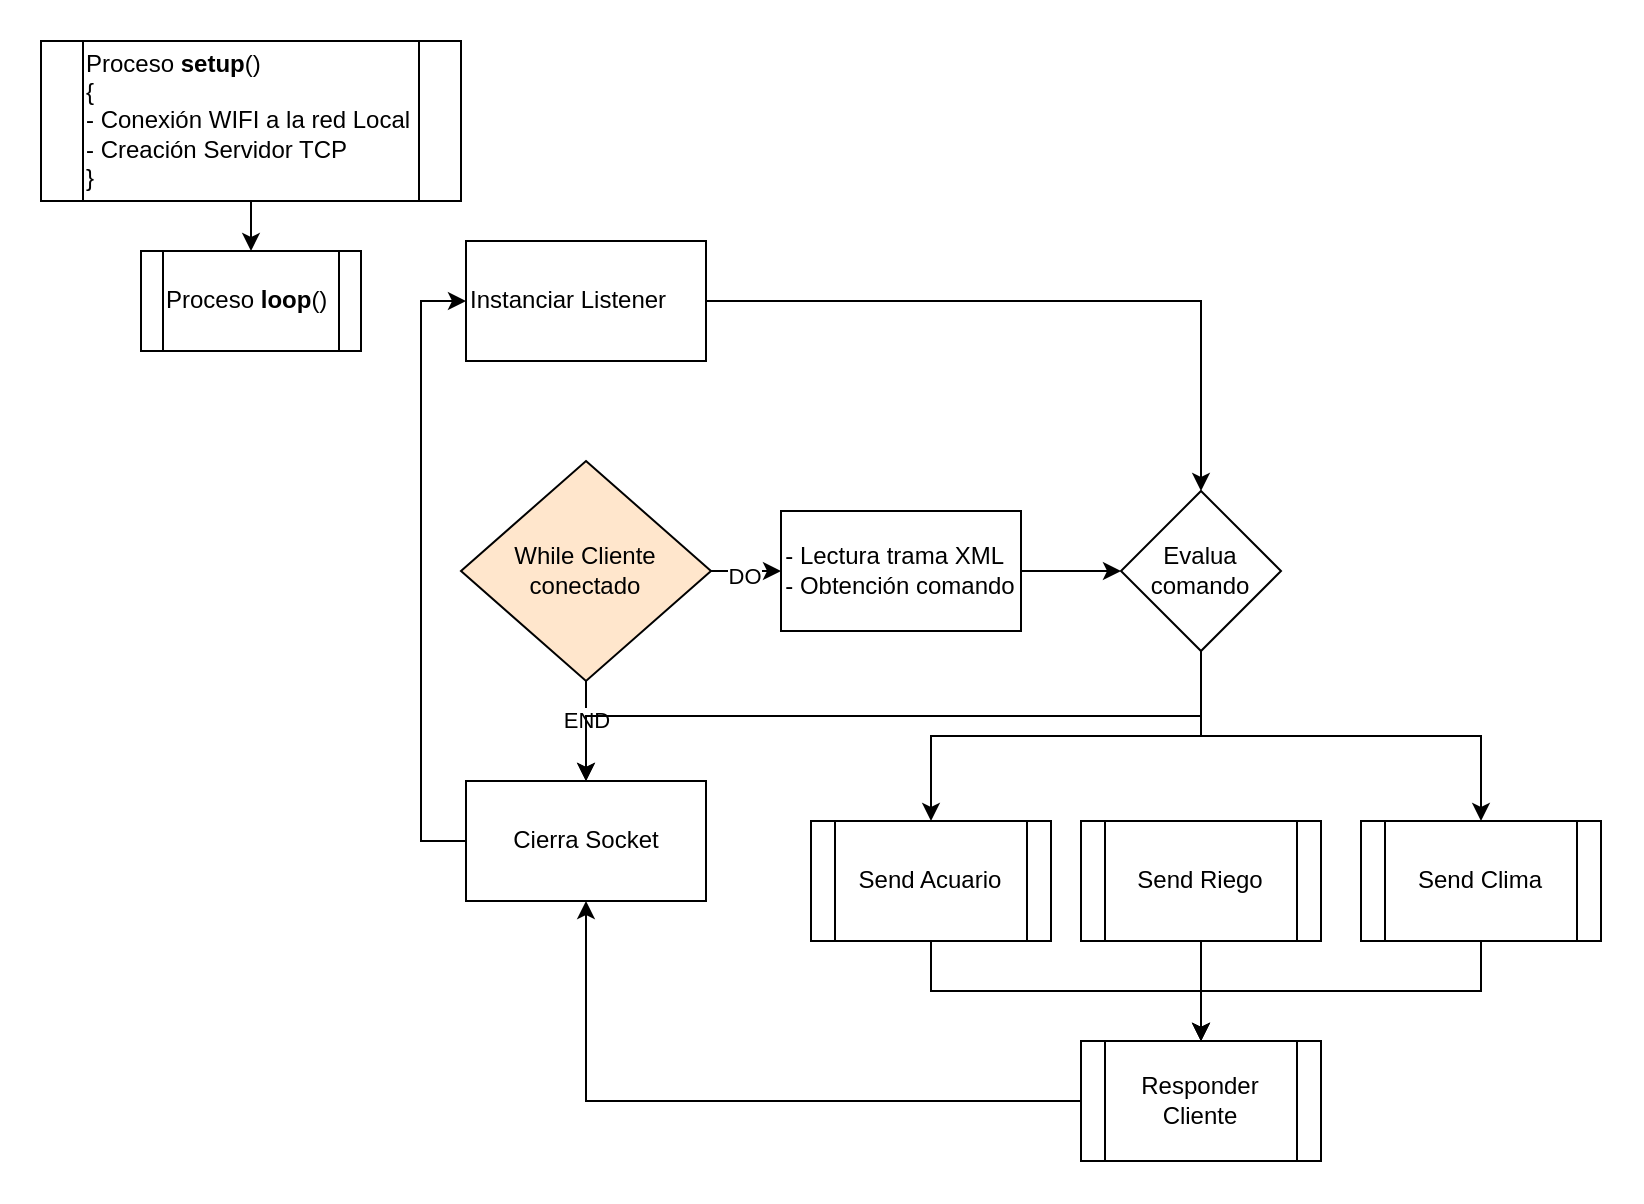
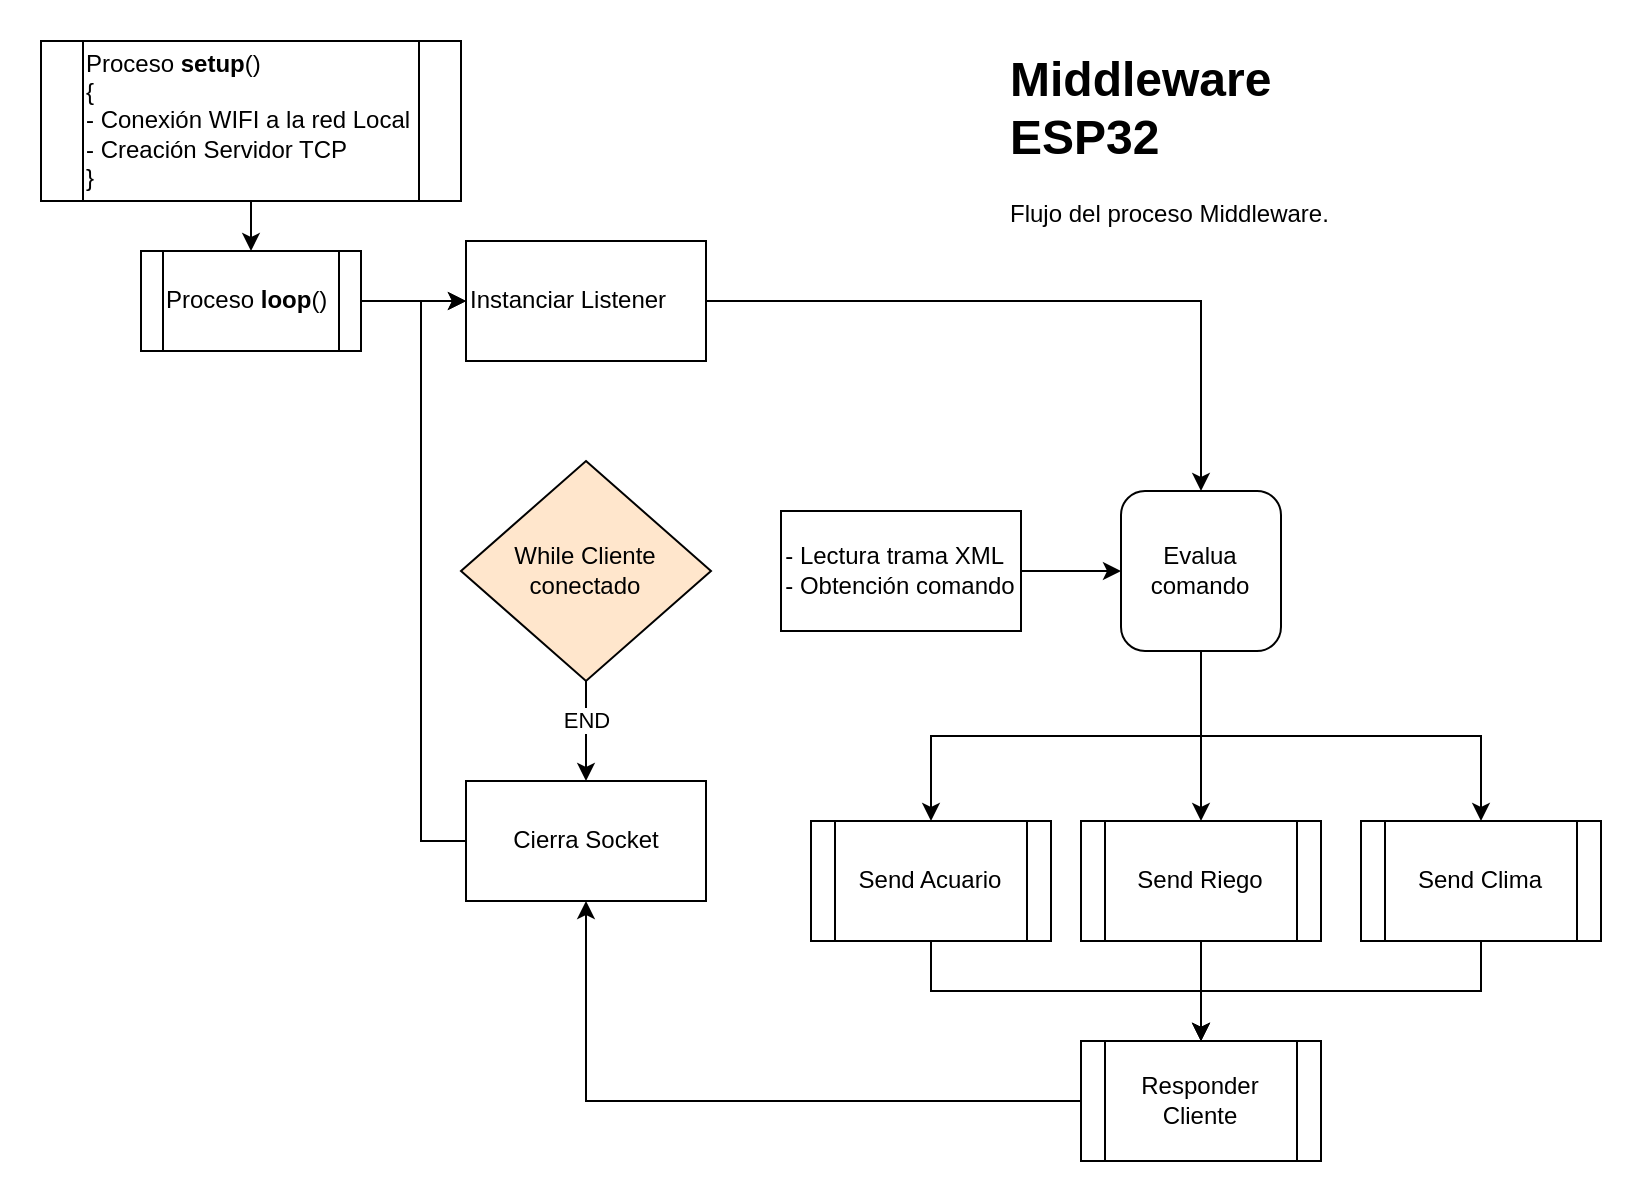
none -> (1191, 161)
none -> (389, 301)
(749, 571) -> none
(1201, 571) -> (1201, 571)
(894, 716) -> (1201, 774)
